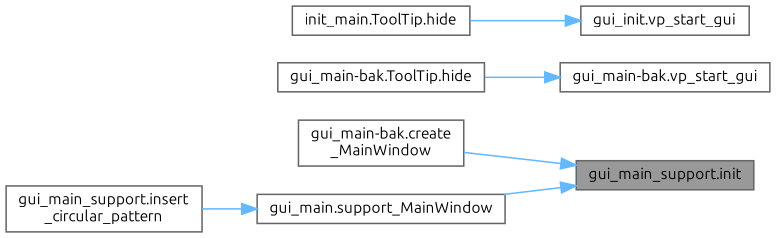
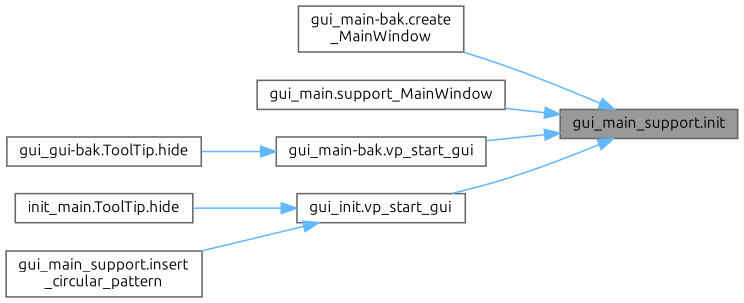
(381, 77) -> (104, 152)
none -> (515, 138)
none -> (526, 172)
(222, 209) -> (252, 239)
